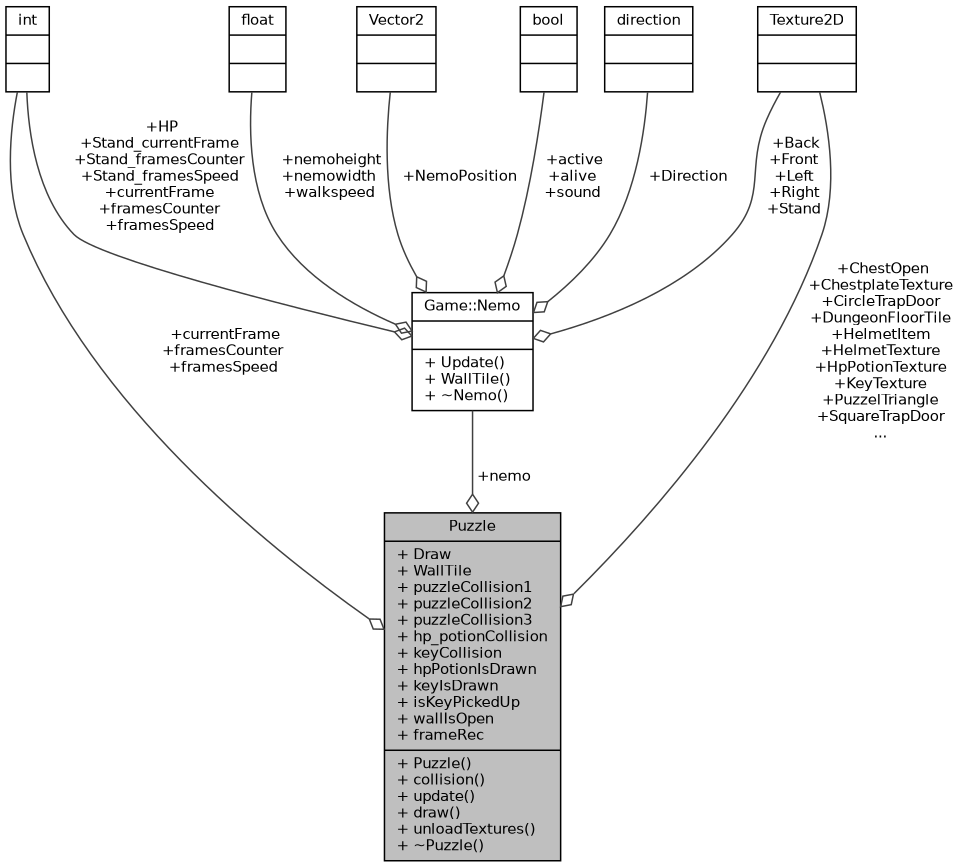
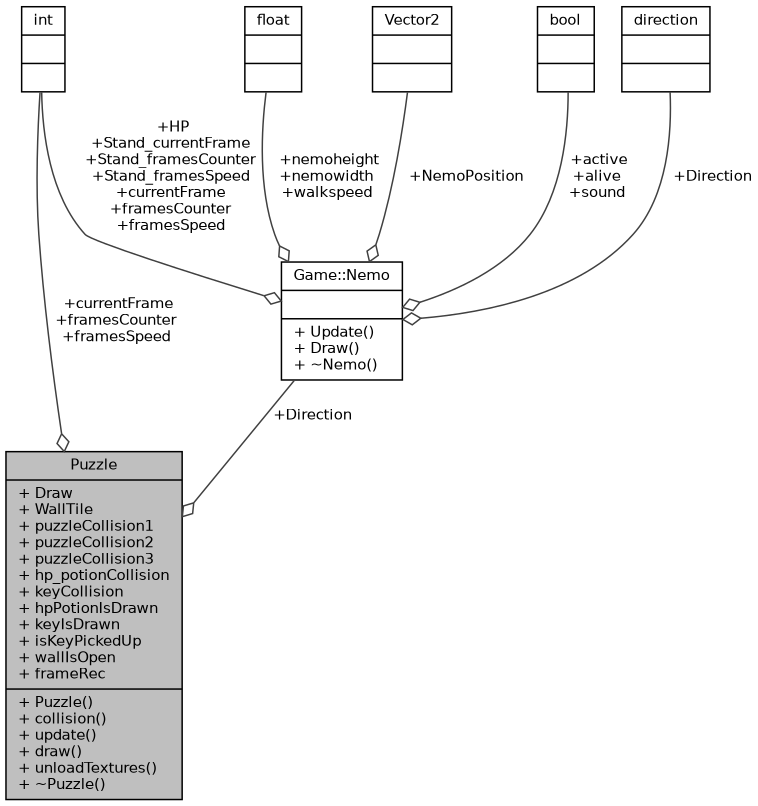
(807, 49) -> none
(467, 379) -> (327, 349)
(502, 477) -> (311, 416)
